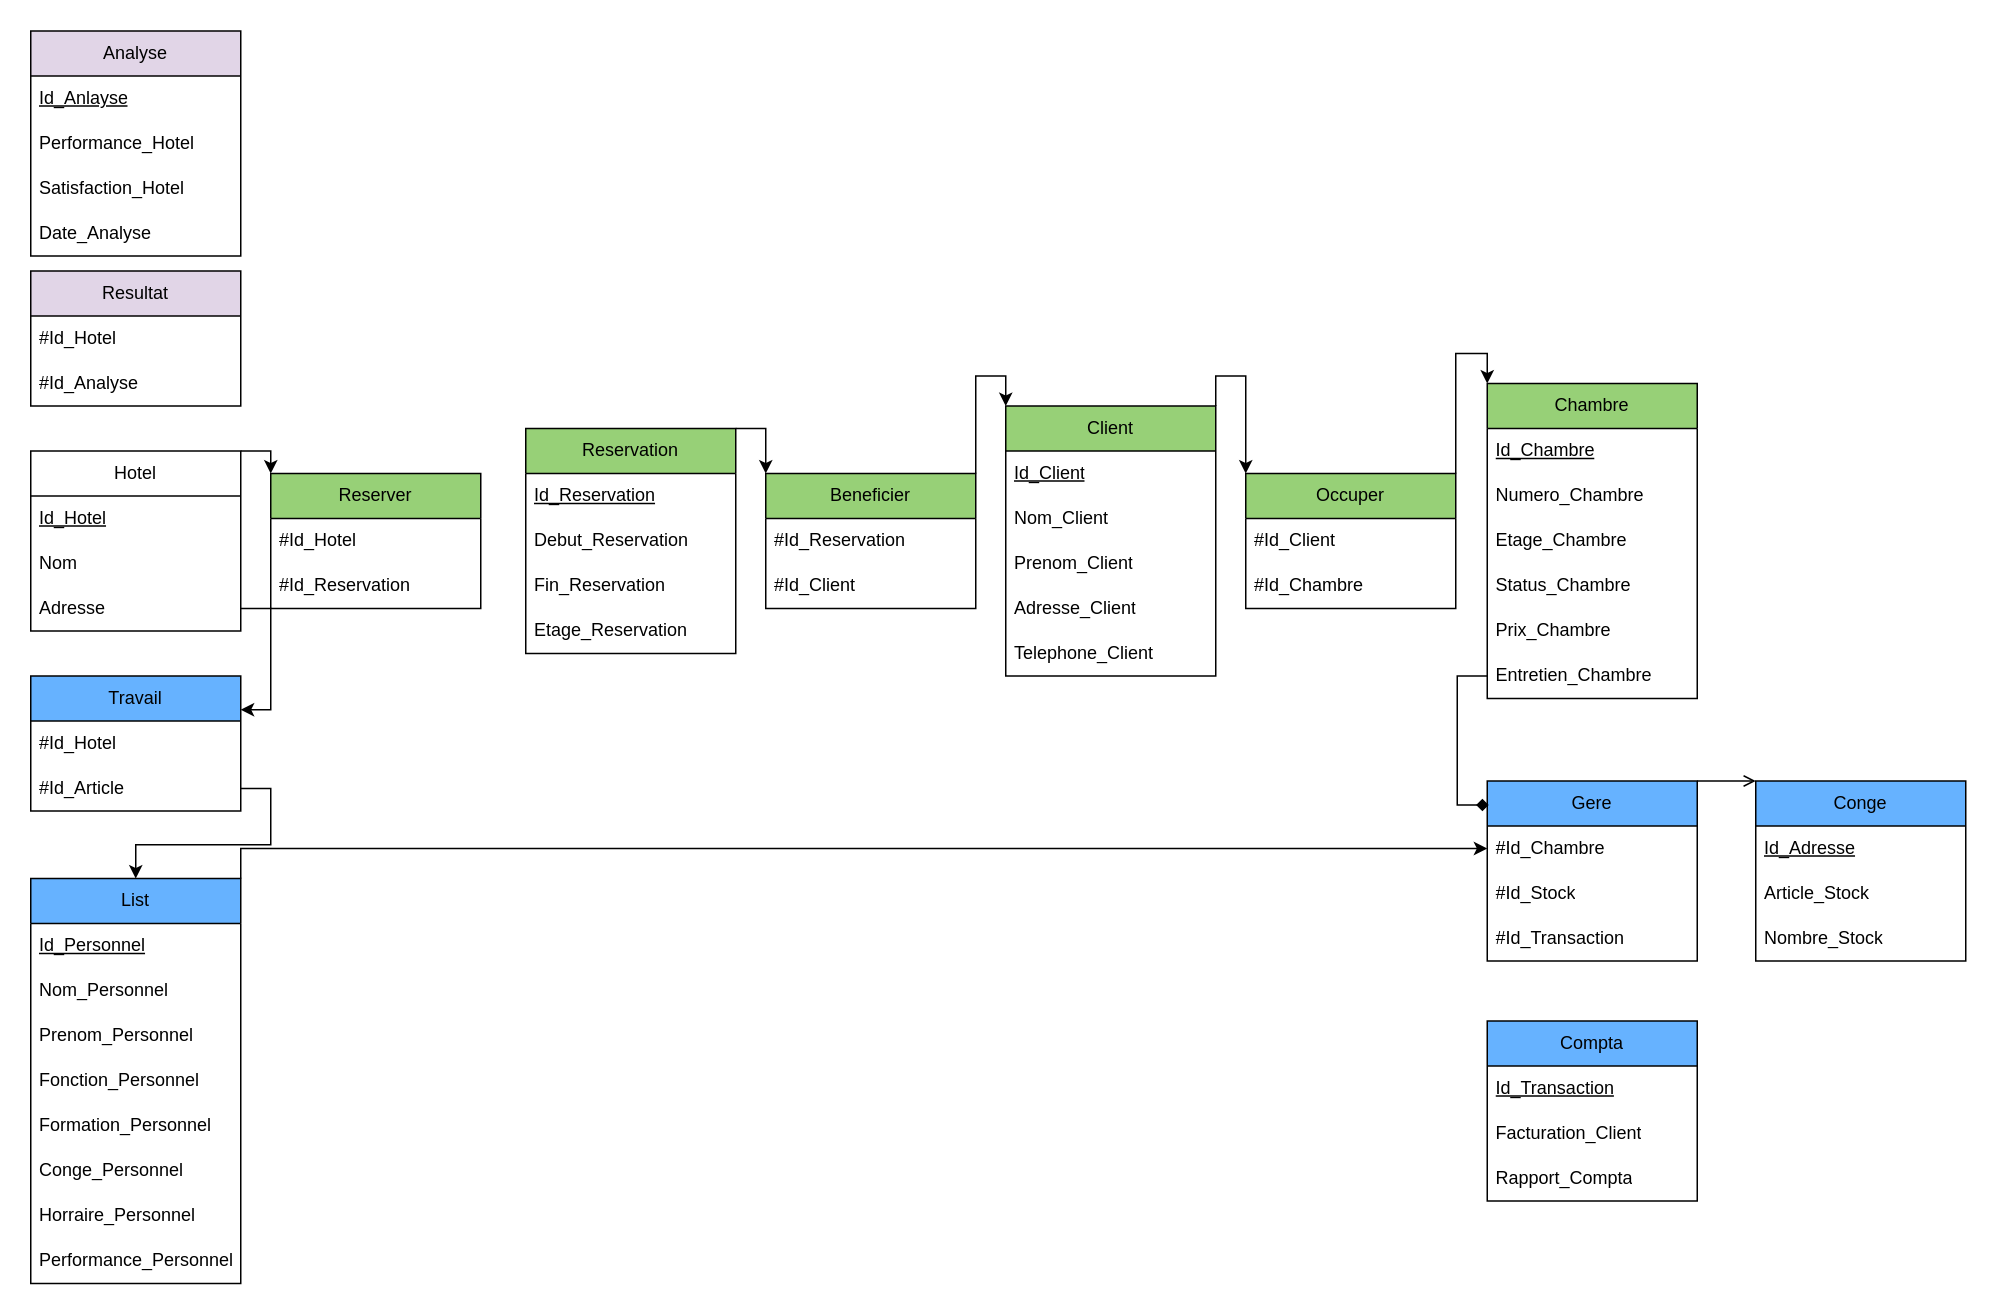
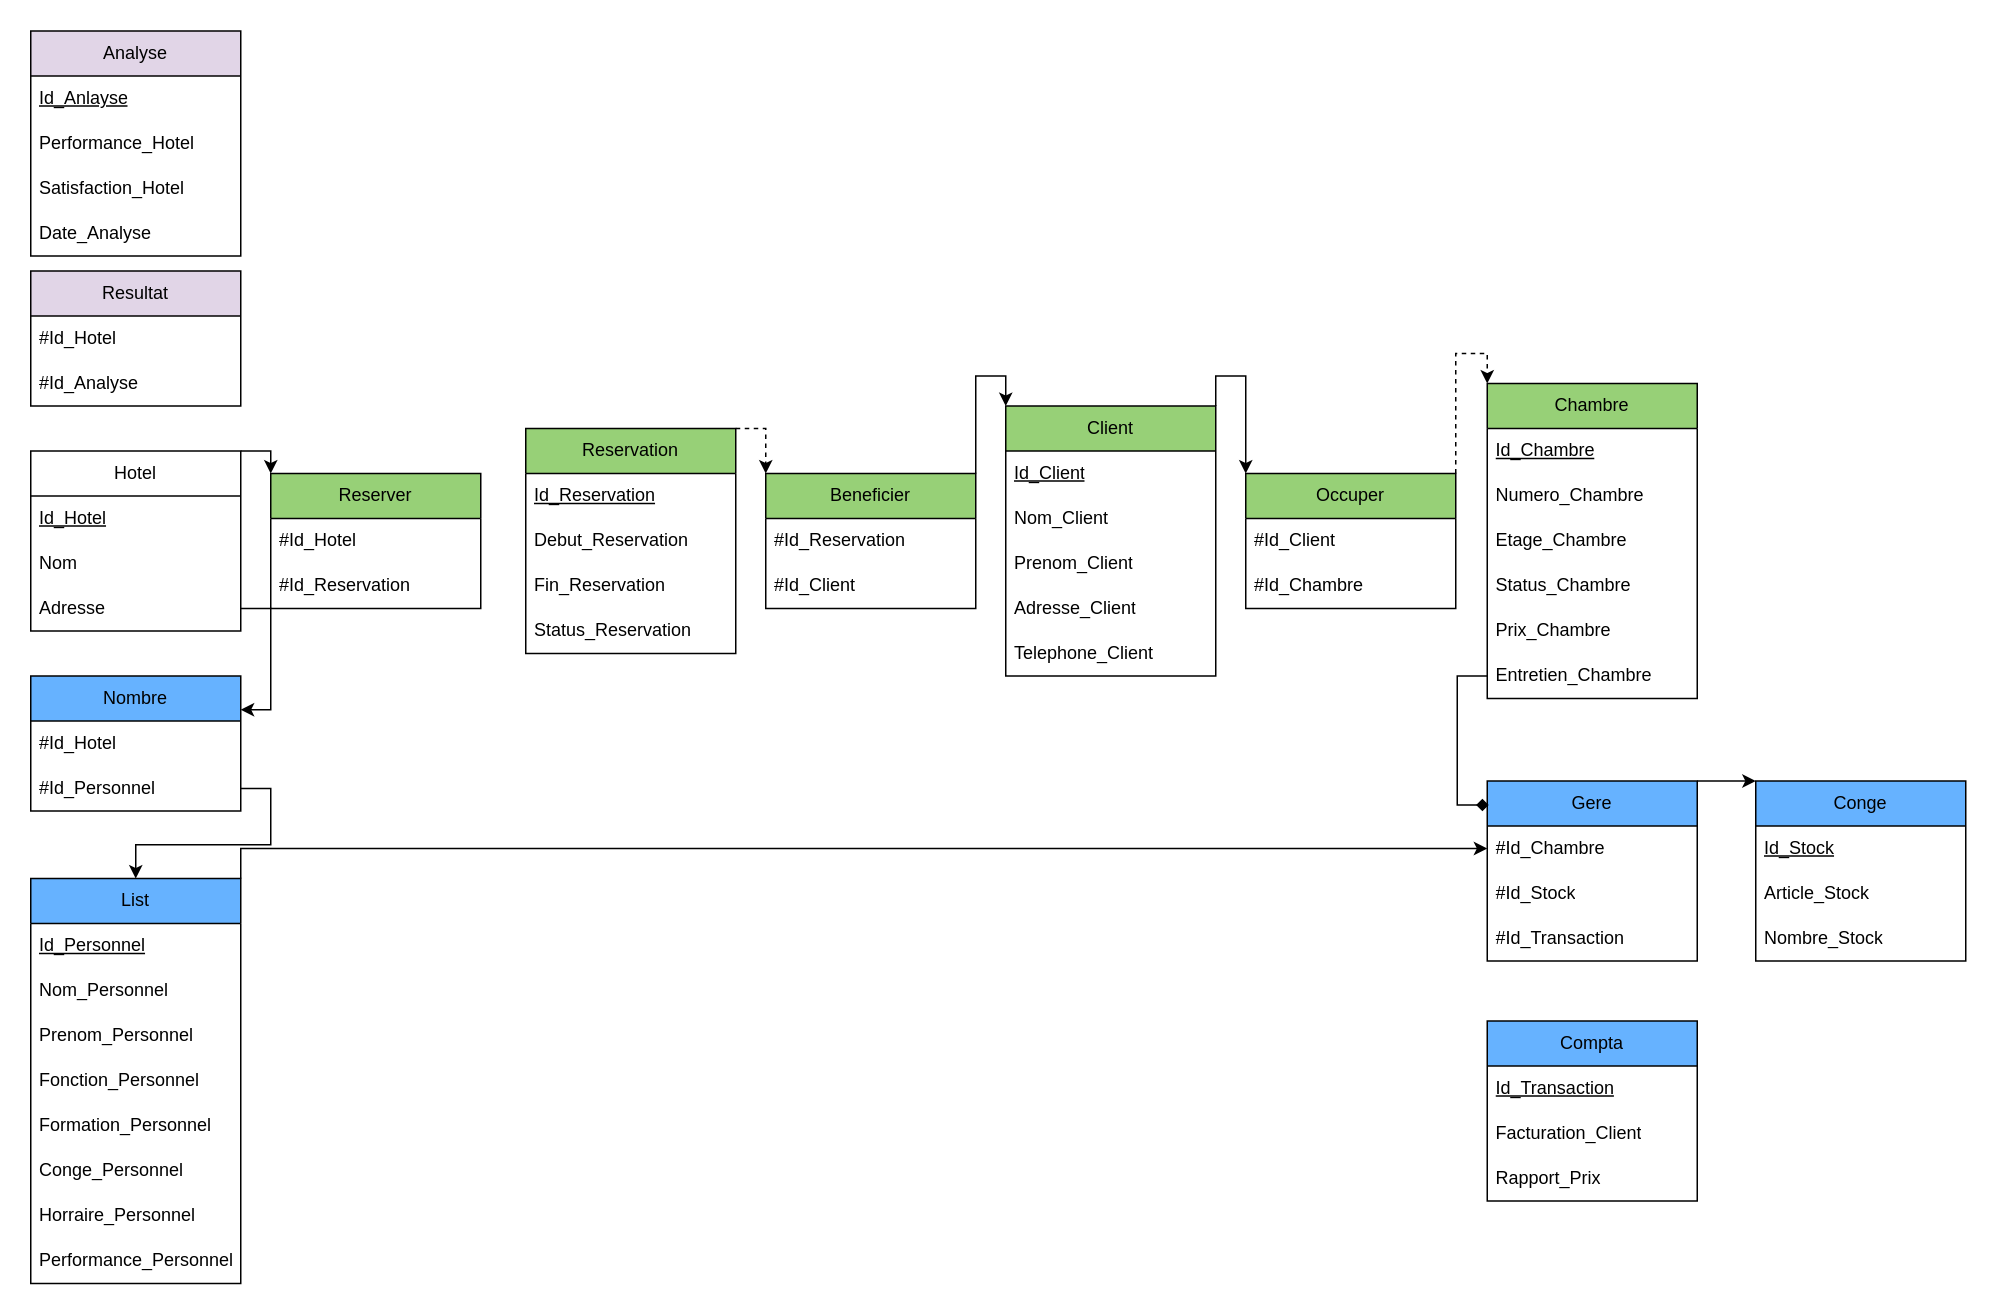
(1456, 386) -> (1456, 386)
(766, 430) -> (766, 430)
(618, 631) -> (623, 631)
(136, 698) -> (136, 698)
(1746, 781) -> (1744, 781)
(91, 788) -> (103, 788)
(1815, 848) -> (1805, 848)
(1567, 1178) -> (1554, 1178)
